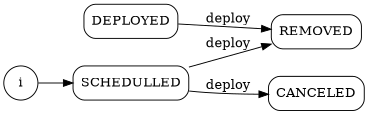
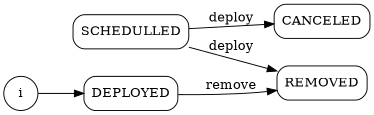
(229, 19) -> (231, 85)
(51, 83) -> (56, 93)
